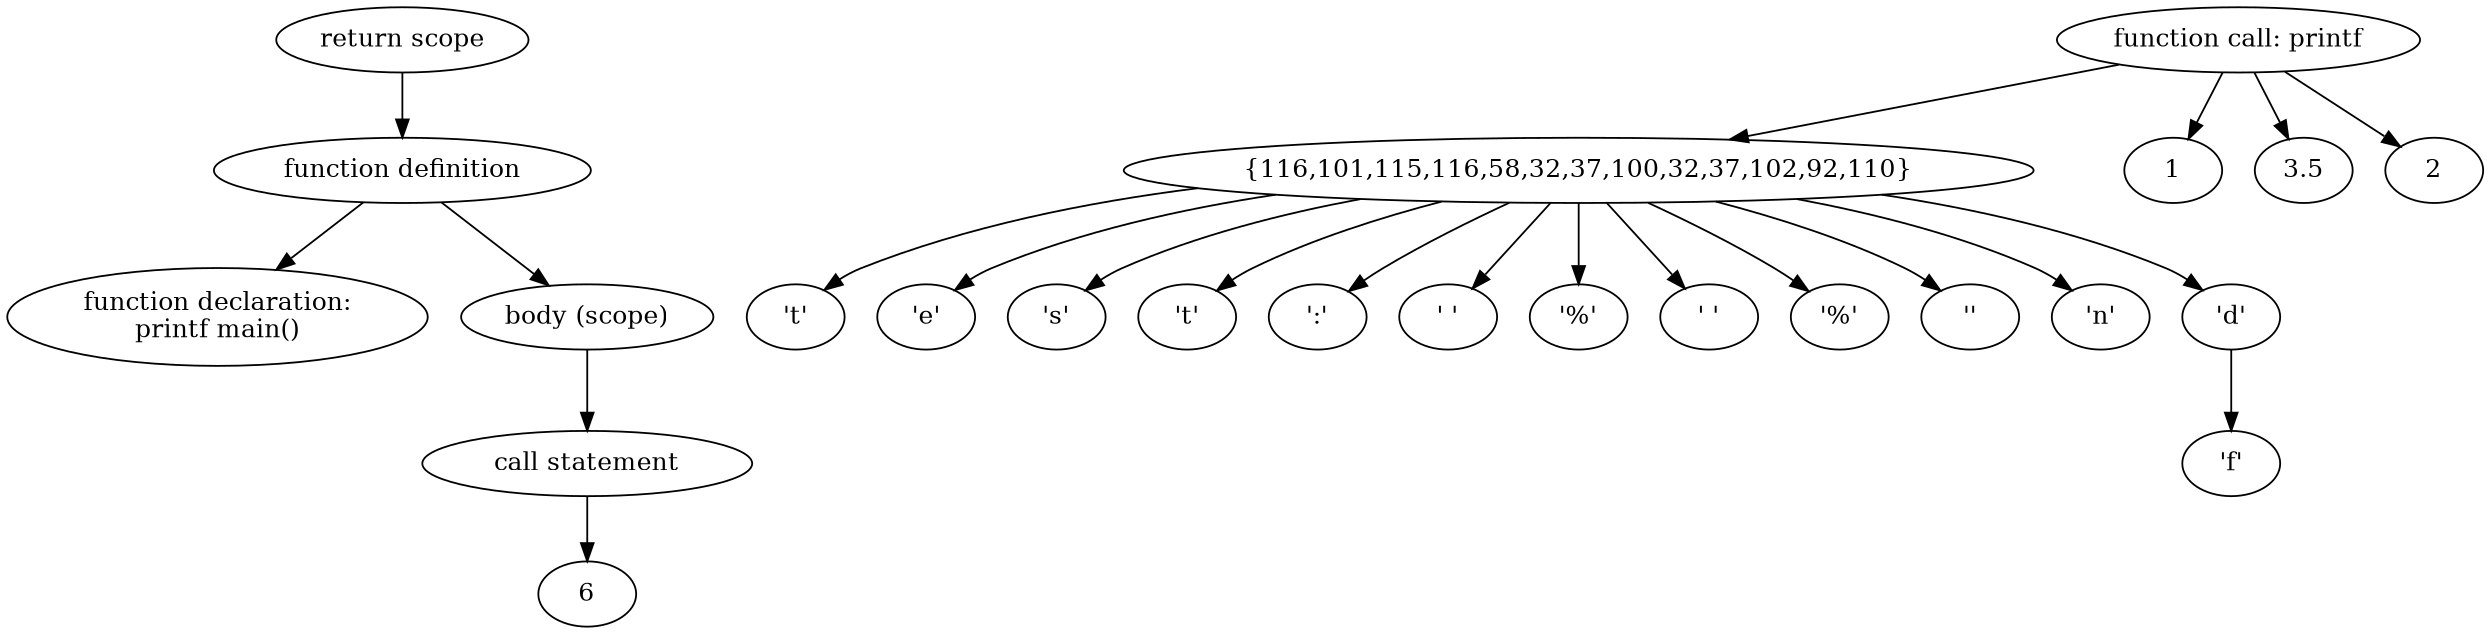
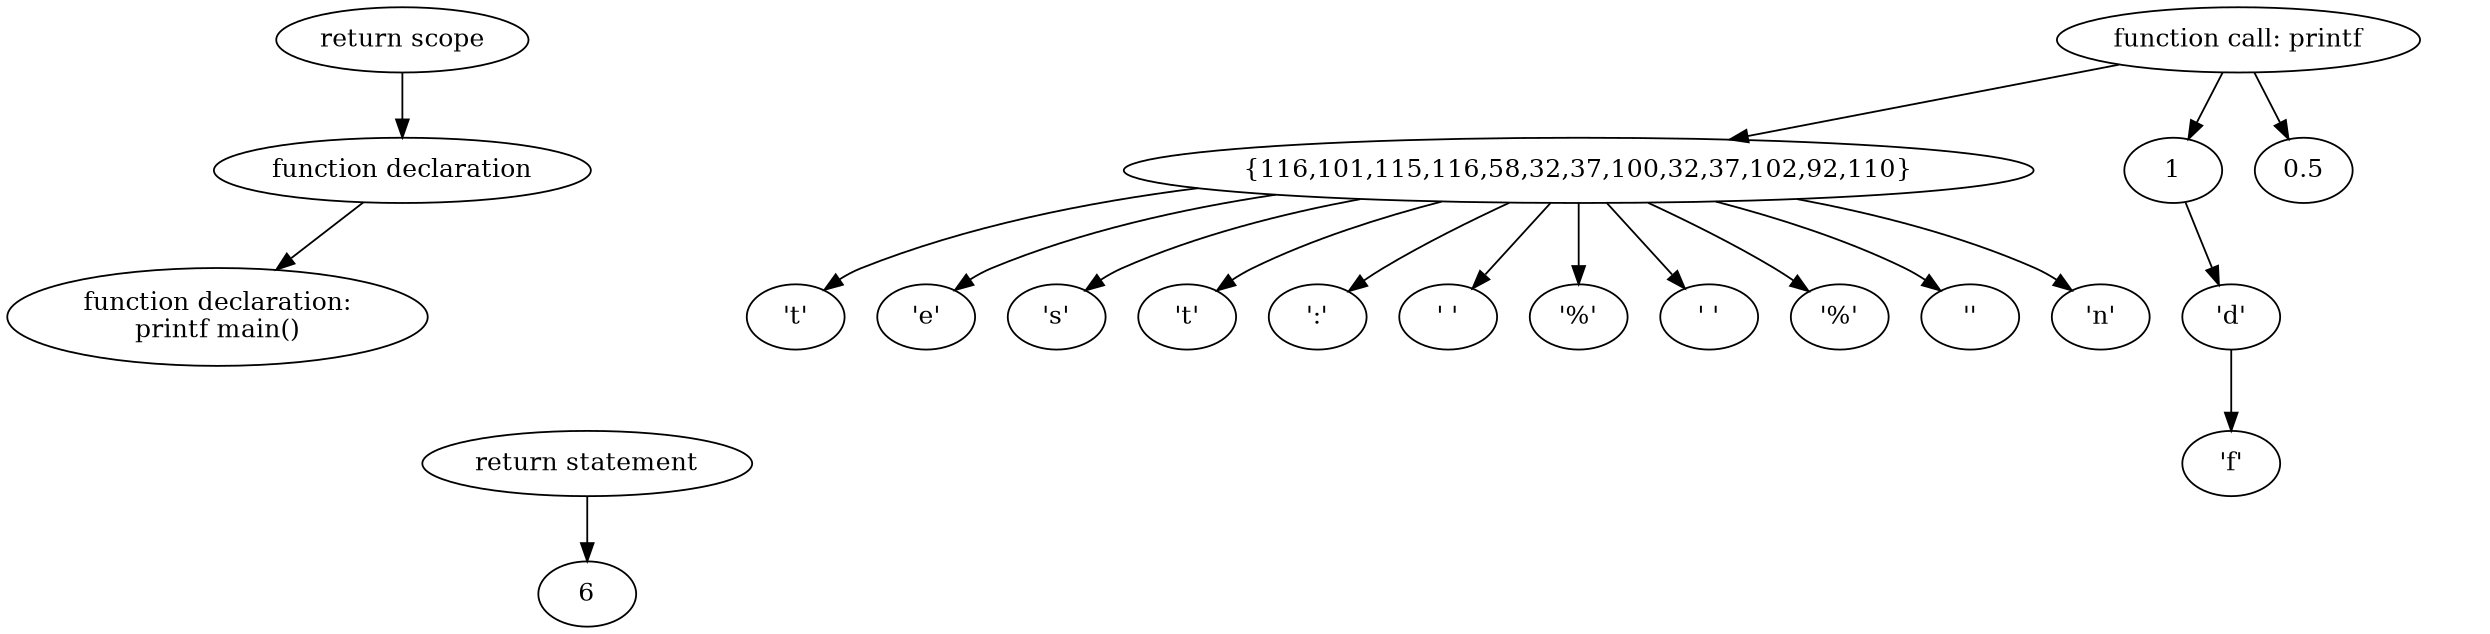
(402, 170) -> (402, 170)
(2304, 170) -> (2304, 170)
(2434, 170) -> none
(2038, 226) -> (2199, 235)
(587, 317) -> none
(587, 464) -> (587, 464)
